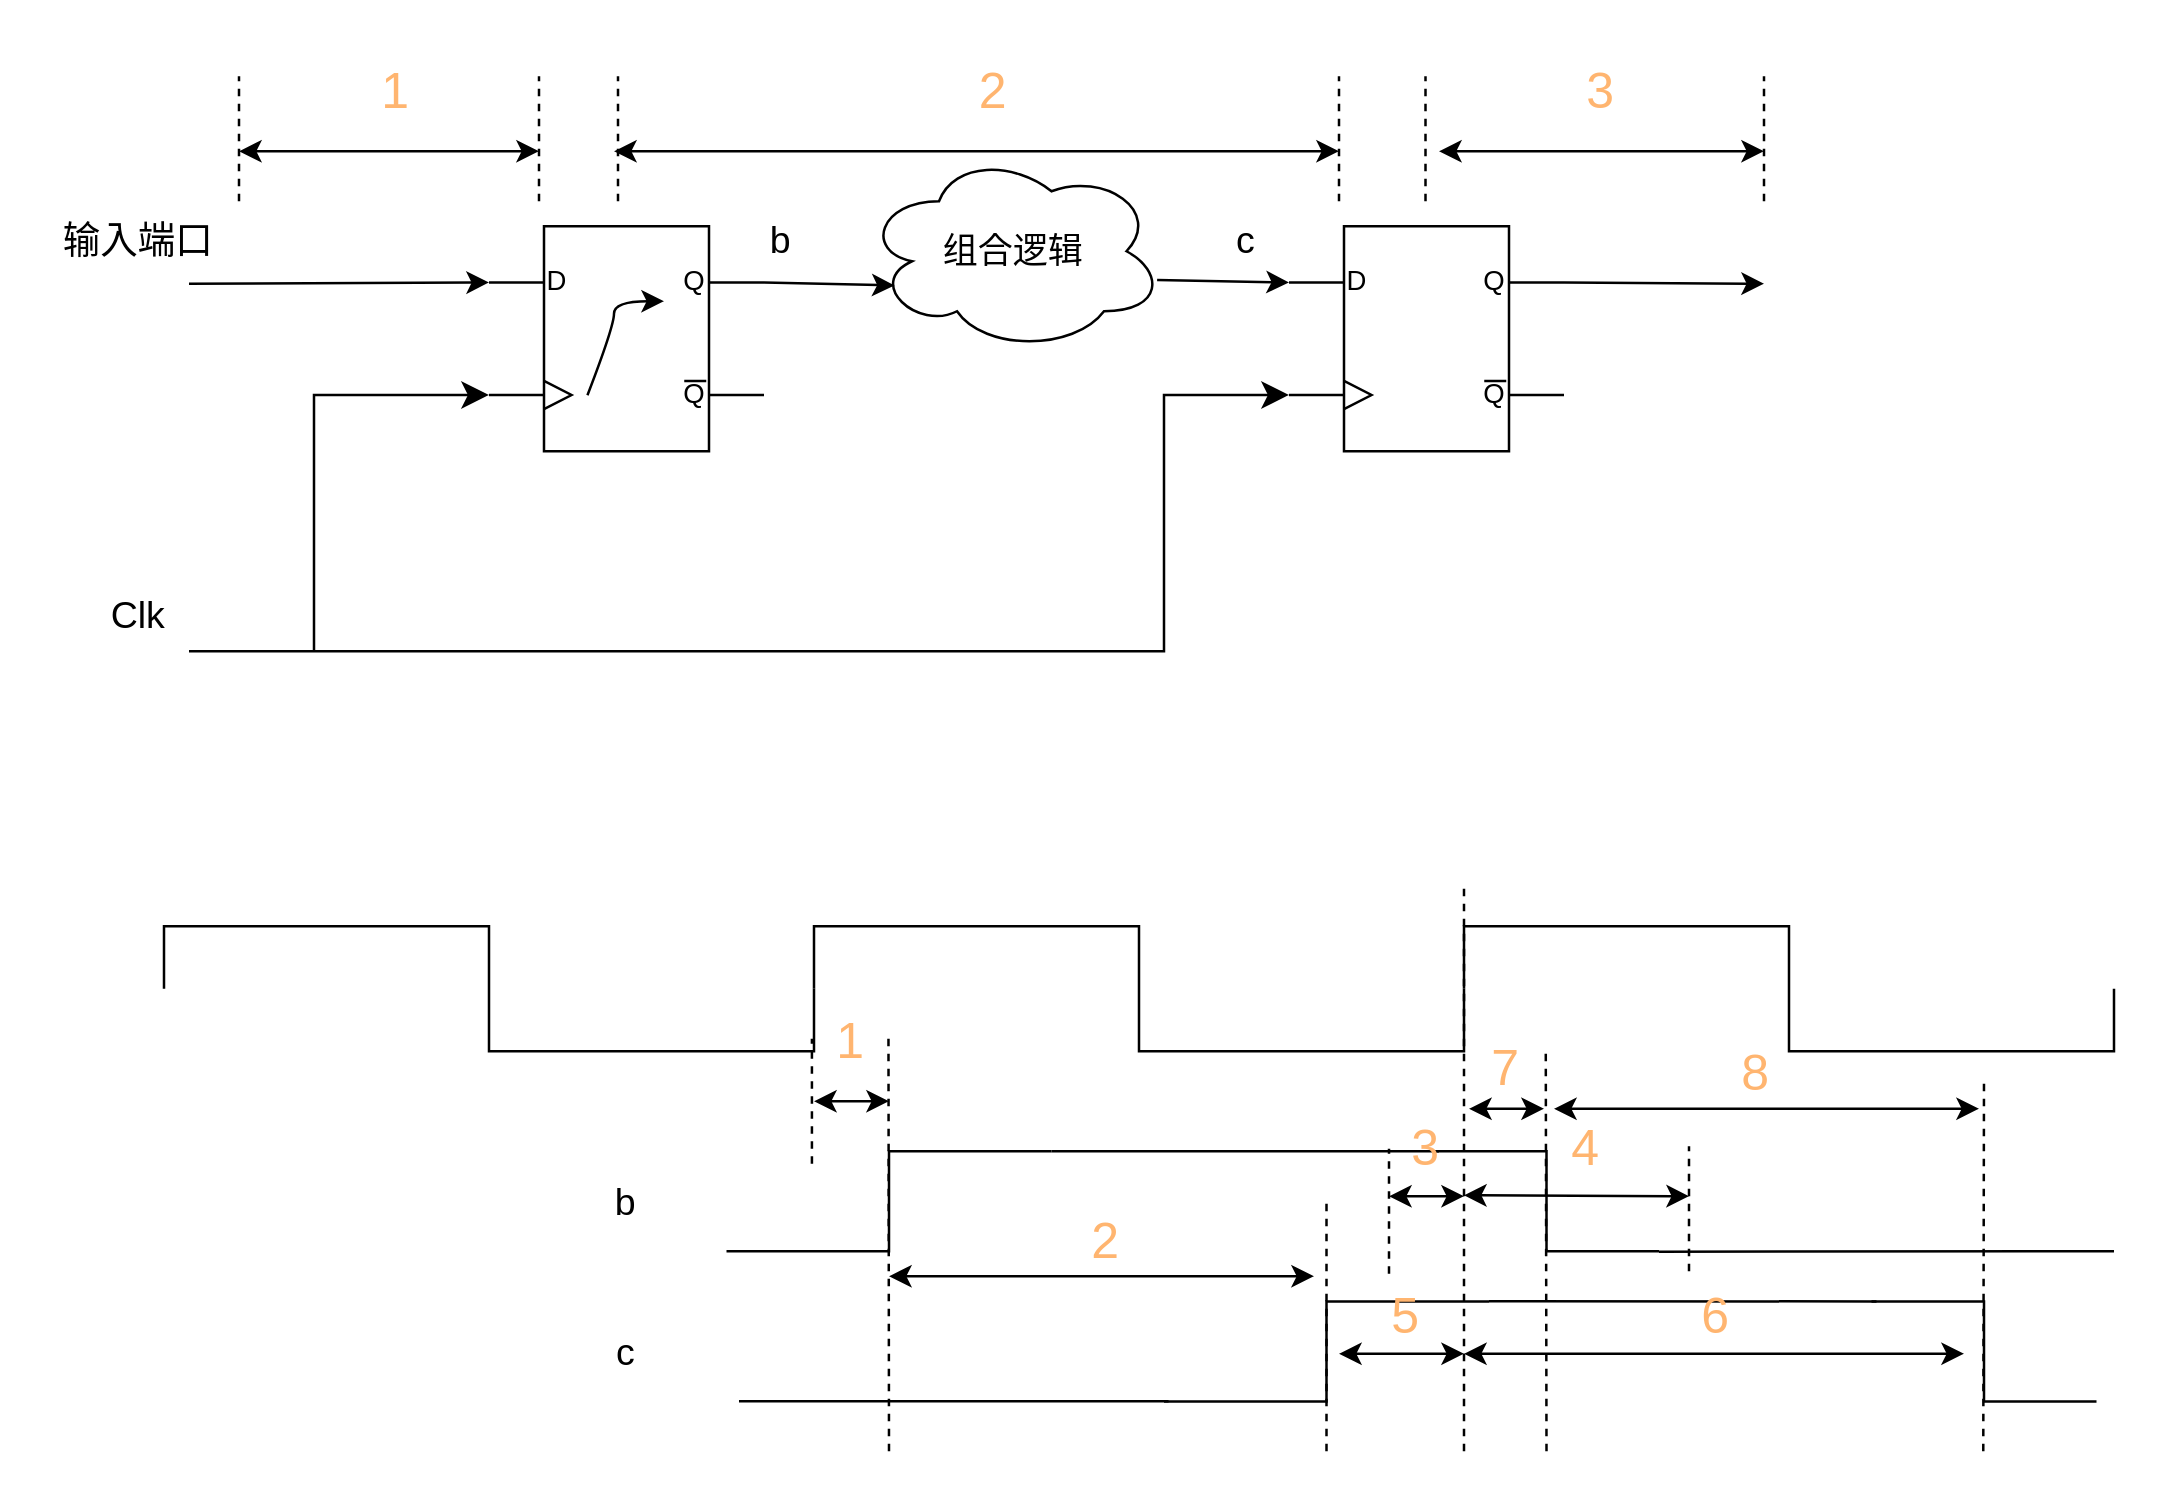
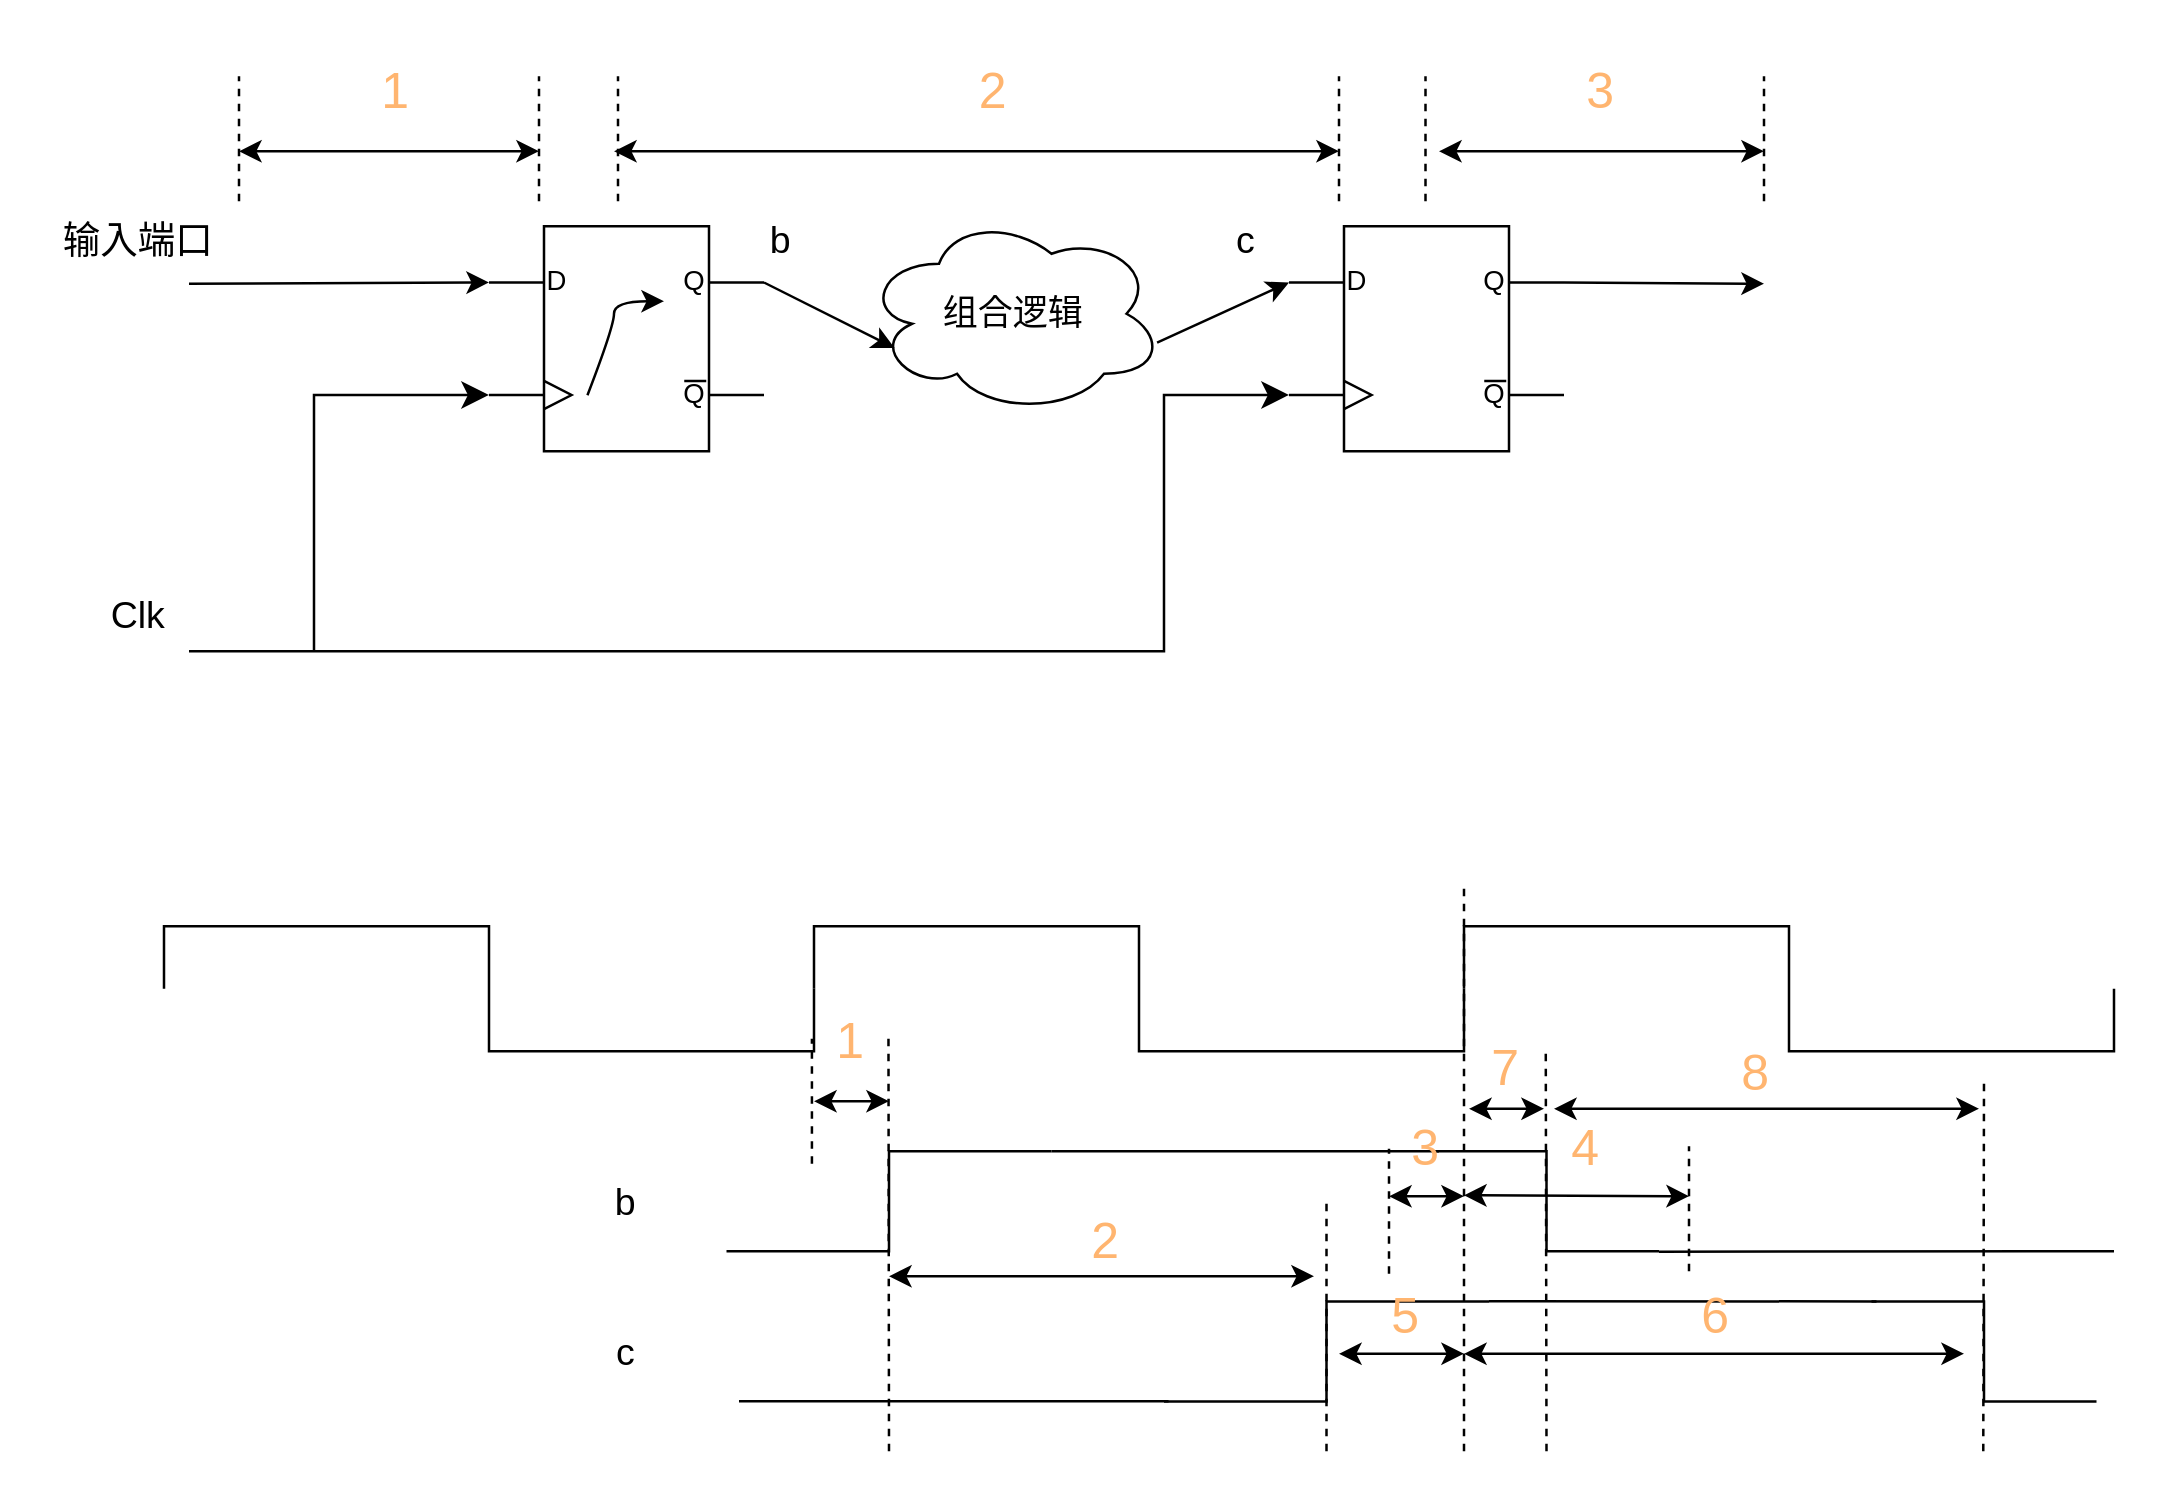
(1014, 251) -> (1014, 314)
